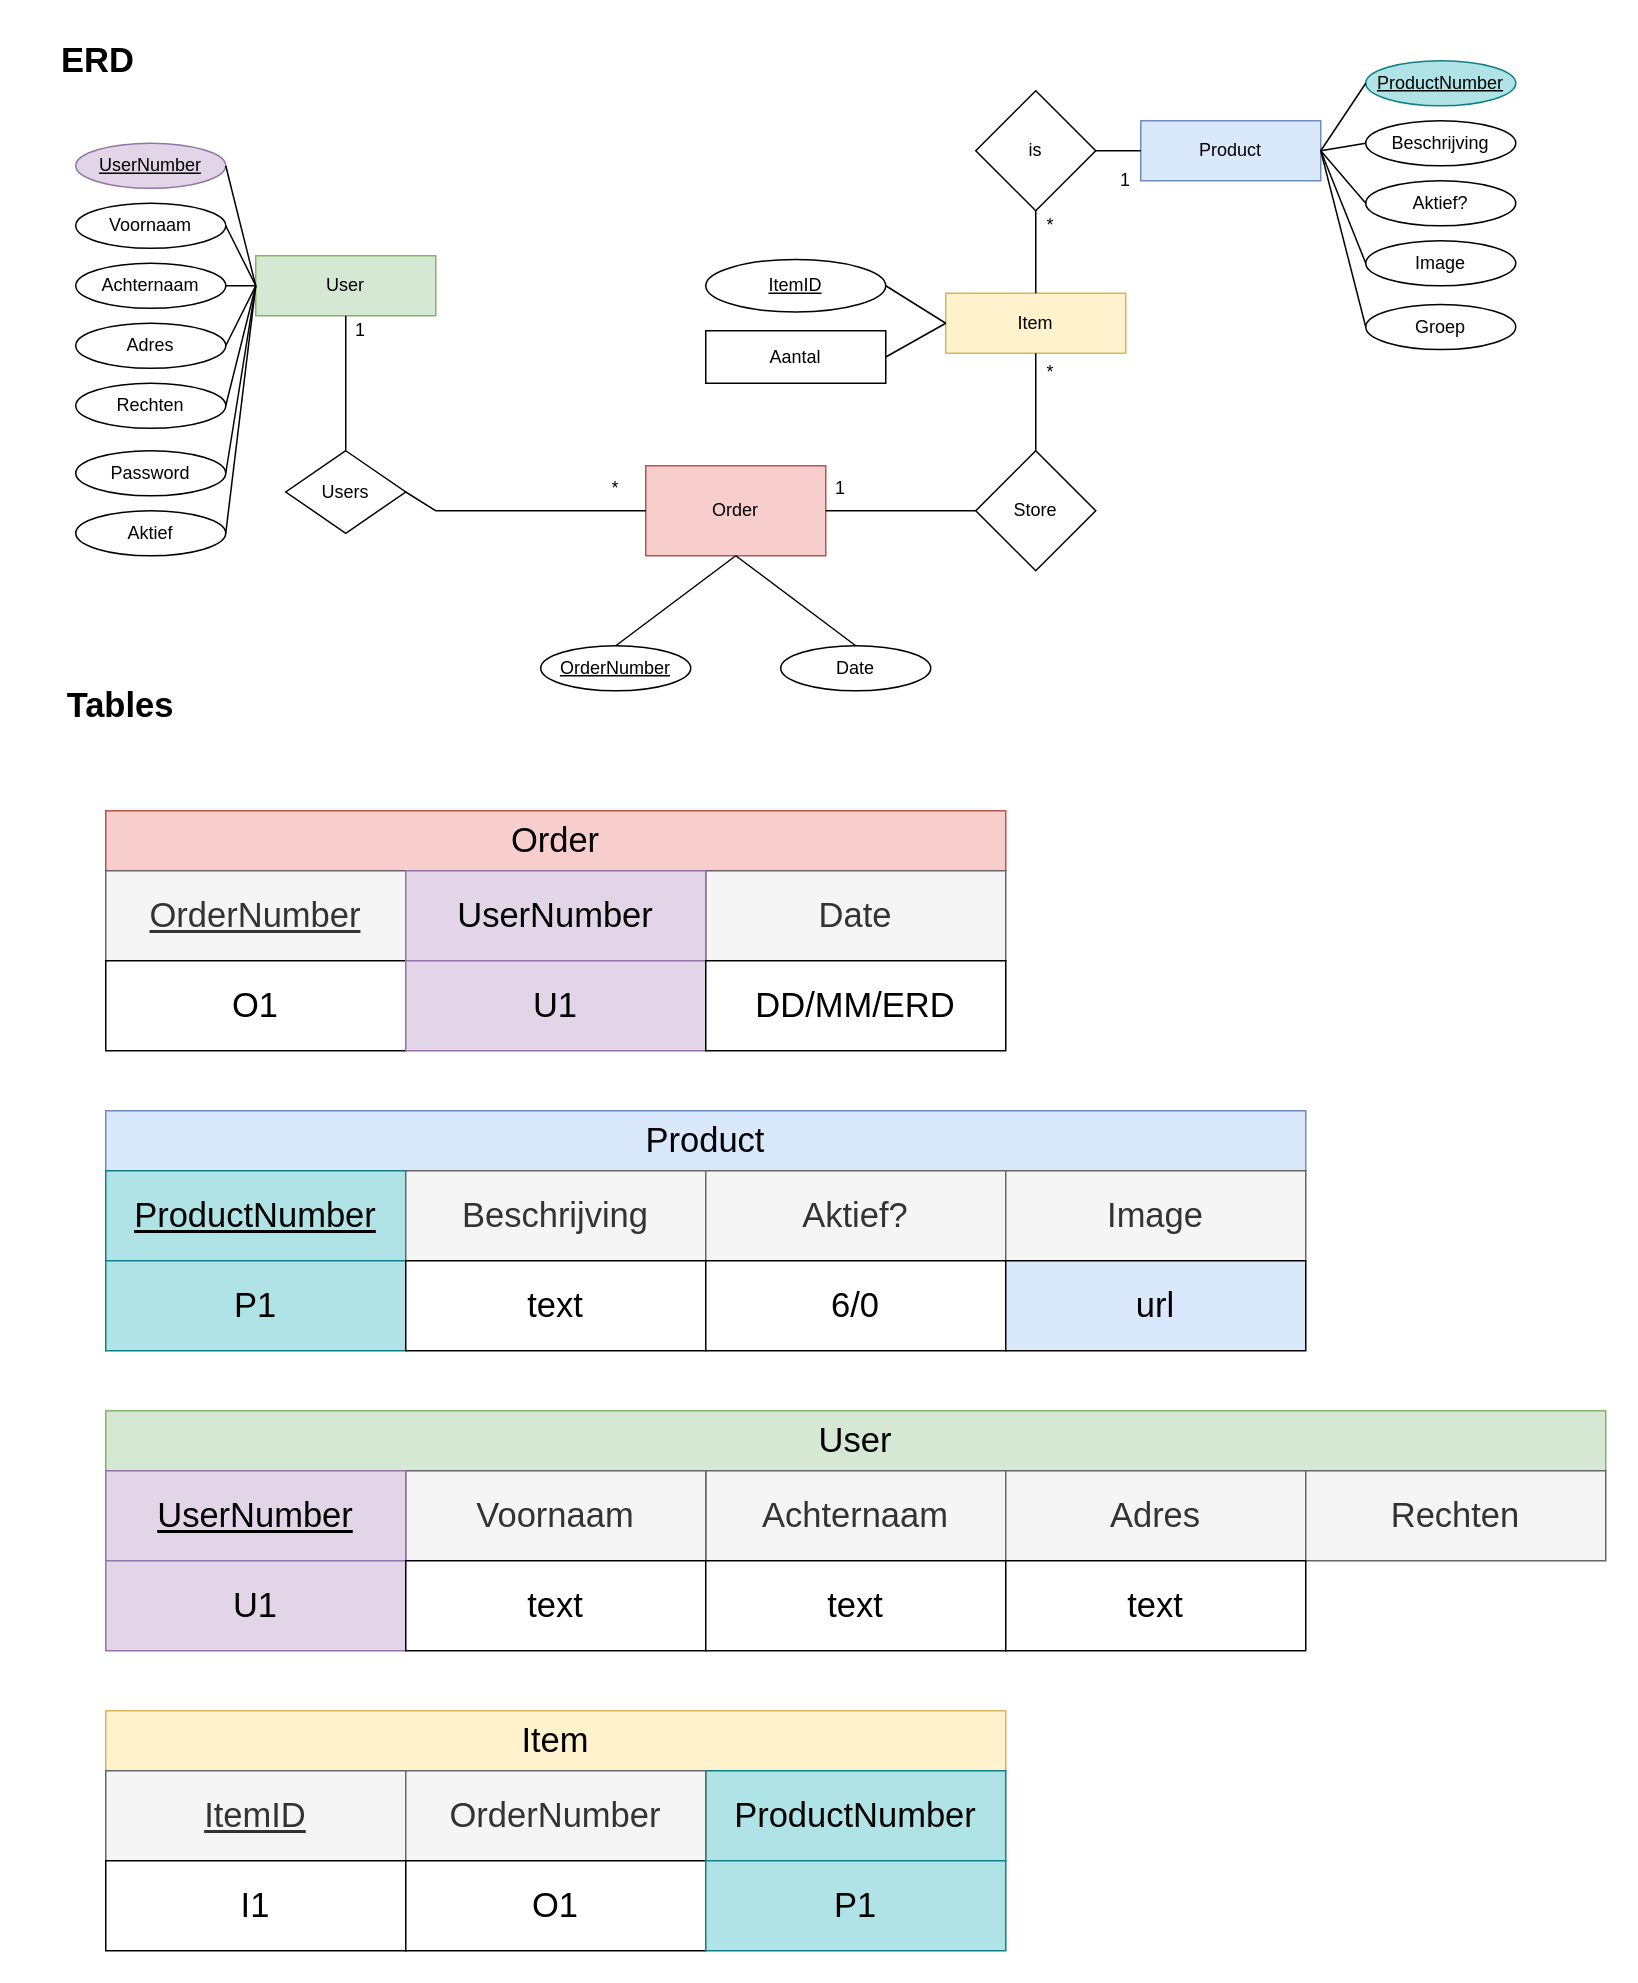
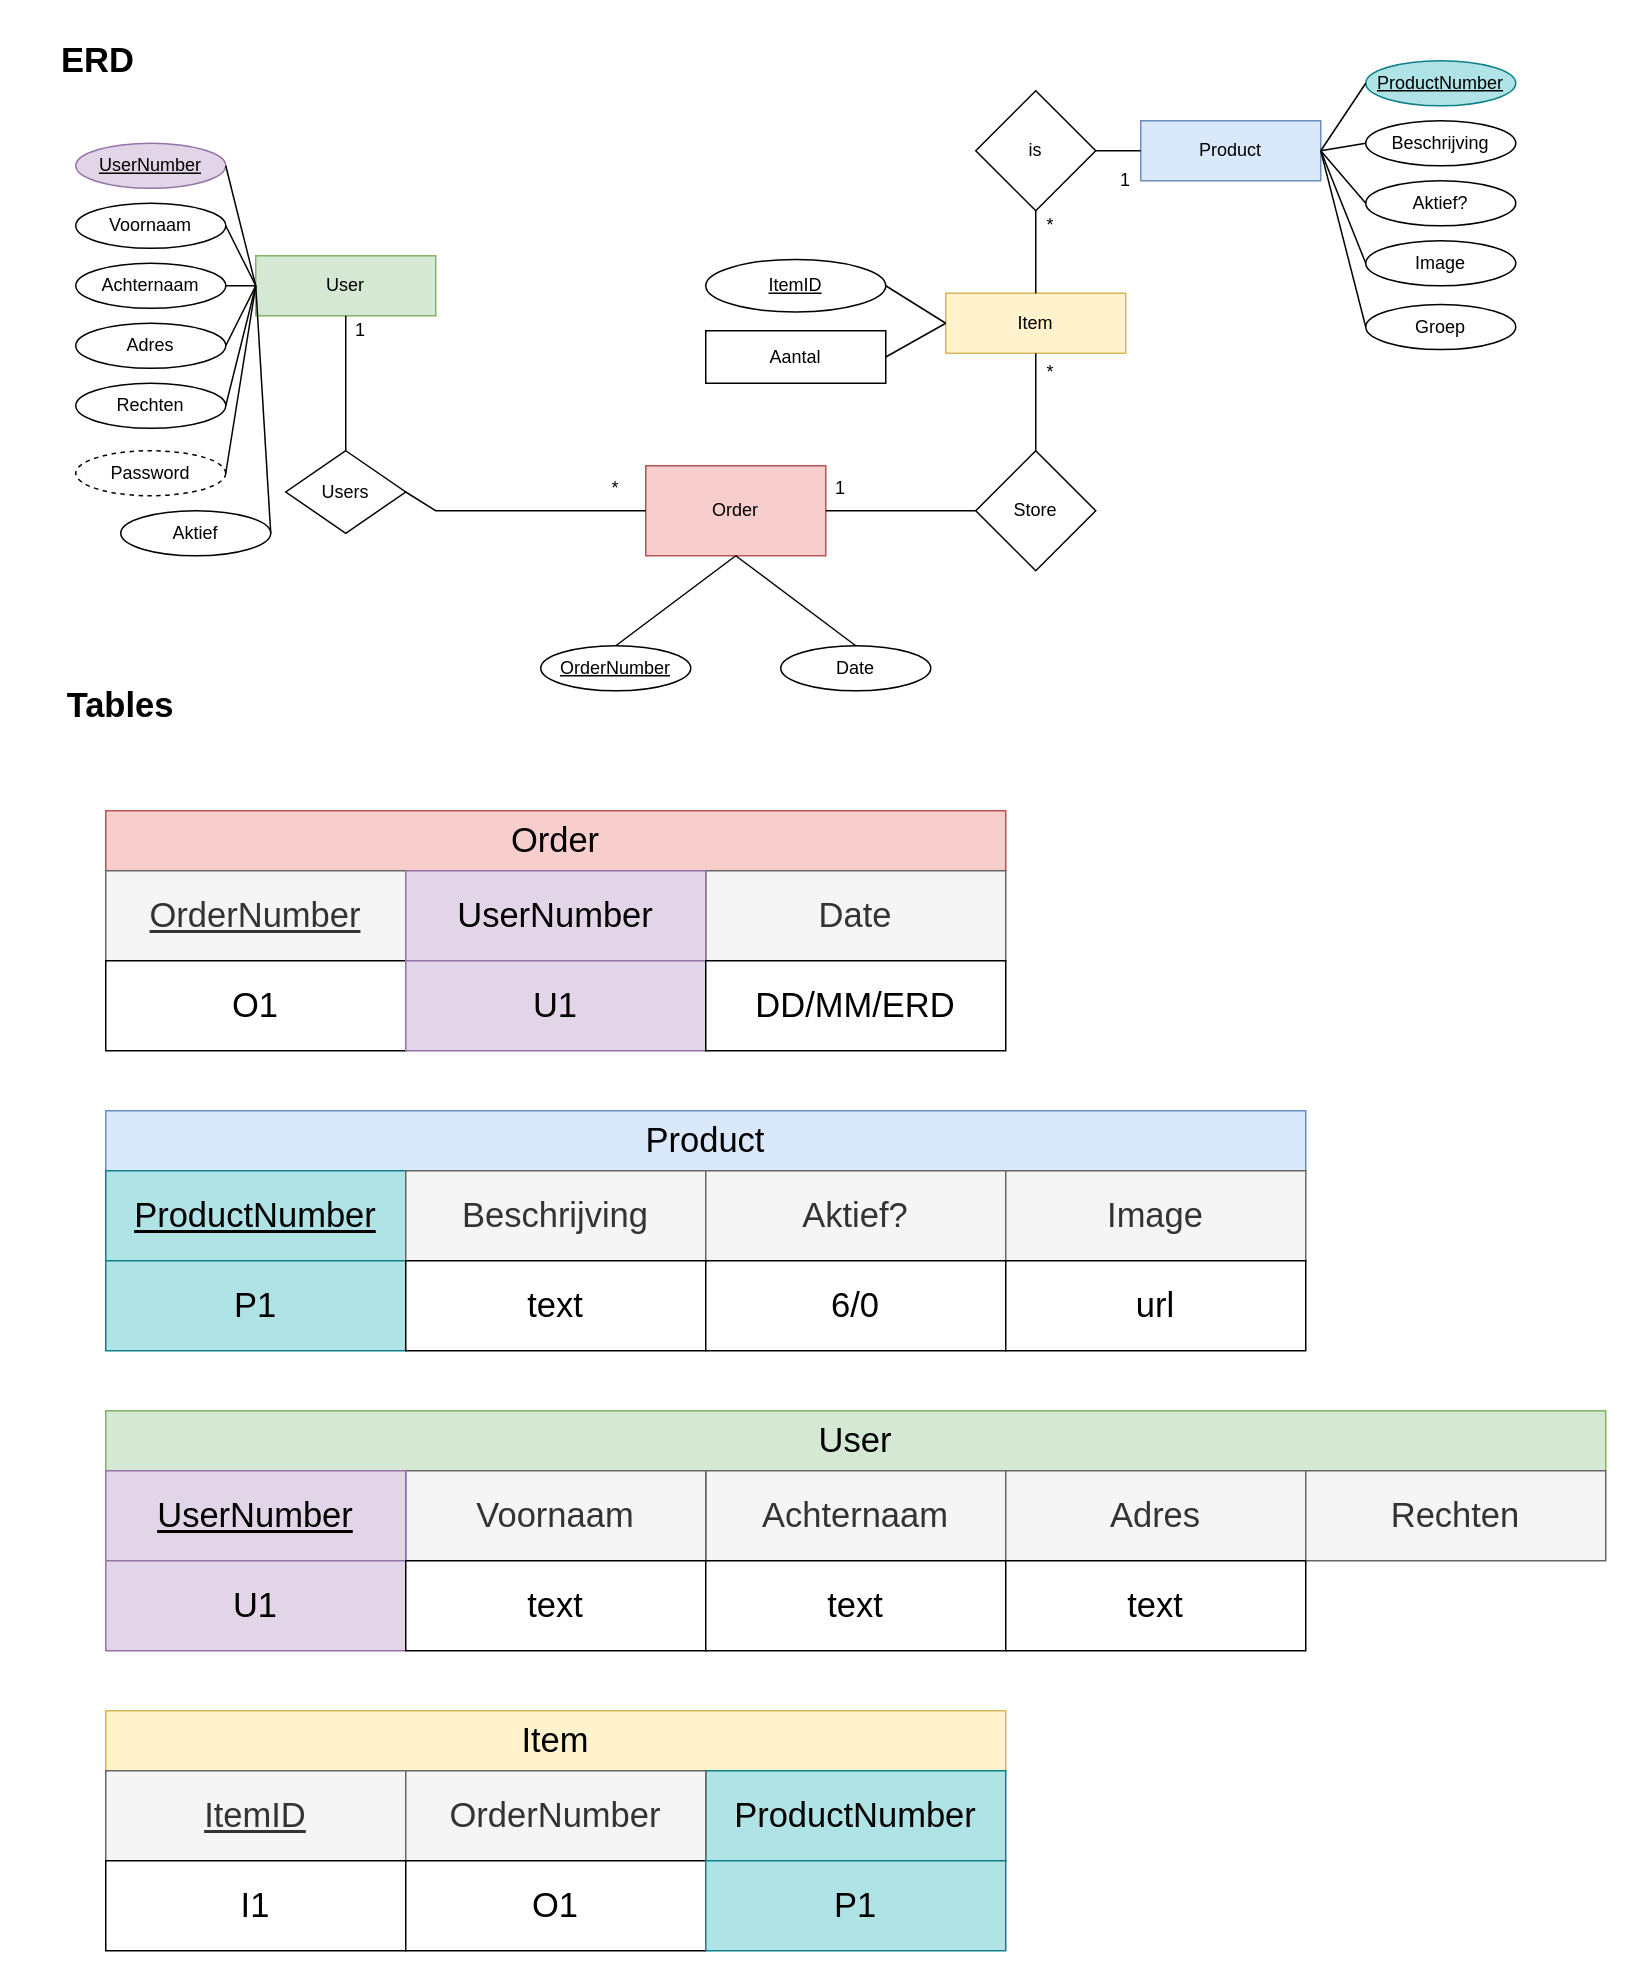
(151, 473) -> (151, 473)
(151, 533) -> (196, 533)
(1156, 1306) -> (1156, 1306)
